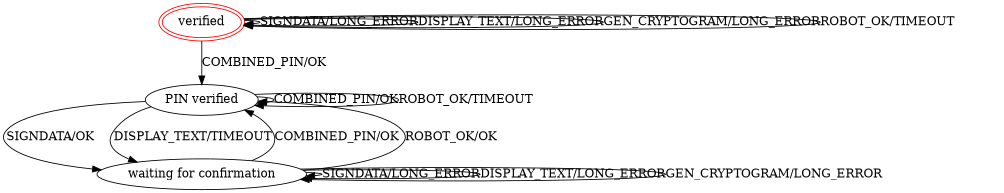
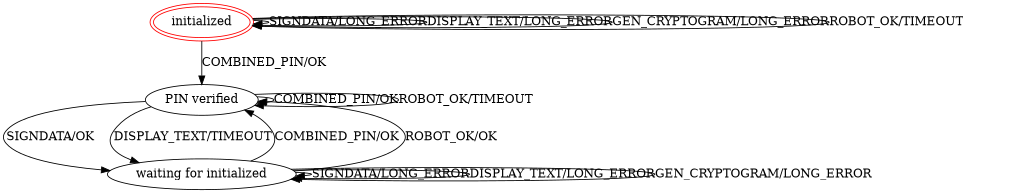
(202, 22) -> (202, 22)
(202, 174) -> (202, 174)
